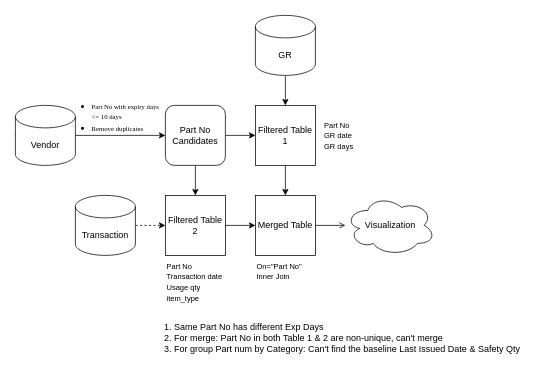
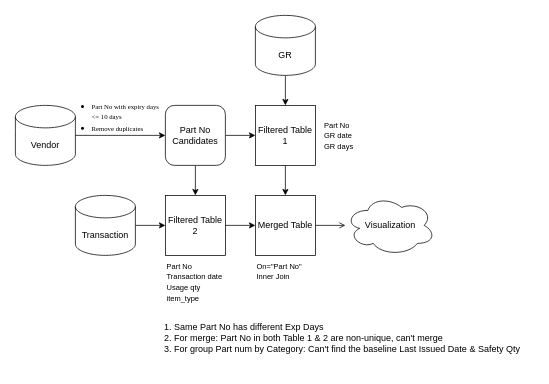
(147, 225) -> (147, 225)
